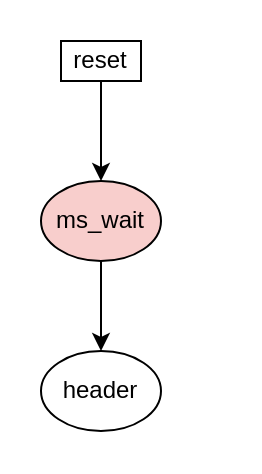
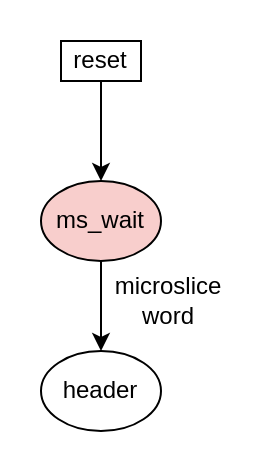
none -> (169, 301)
